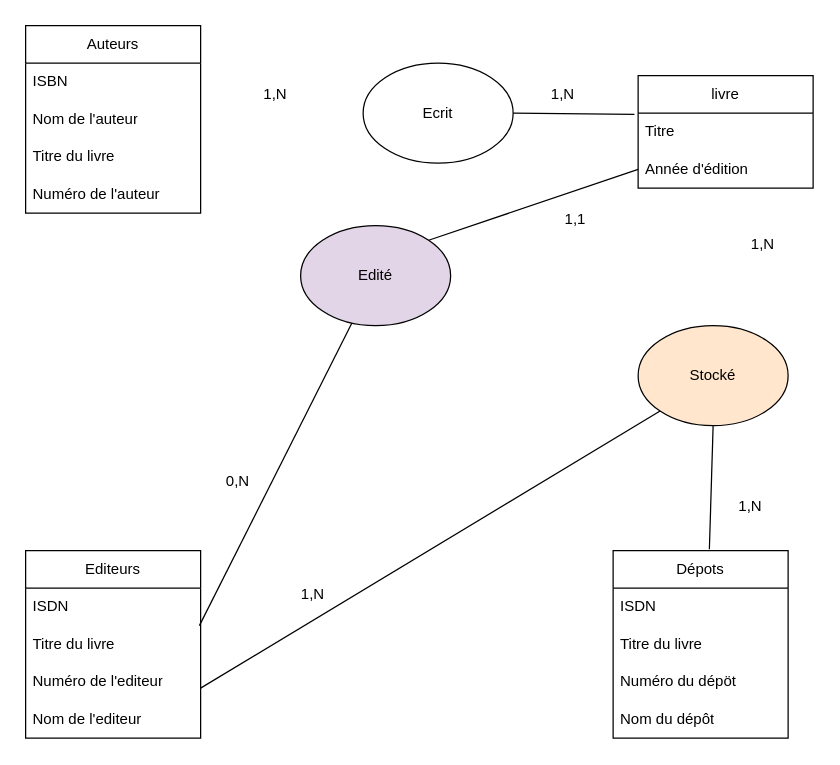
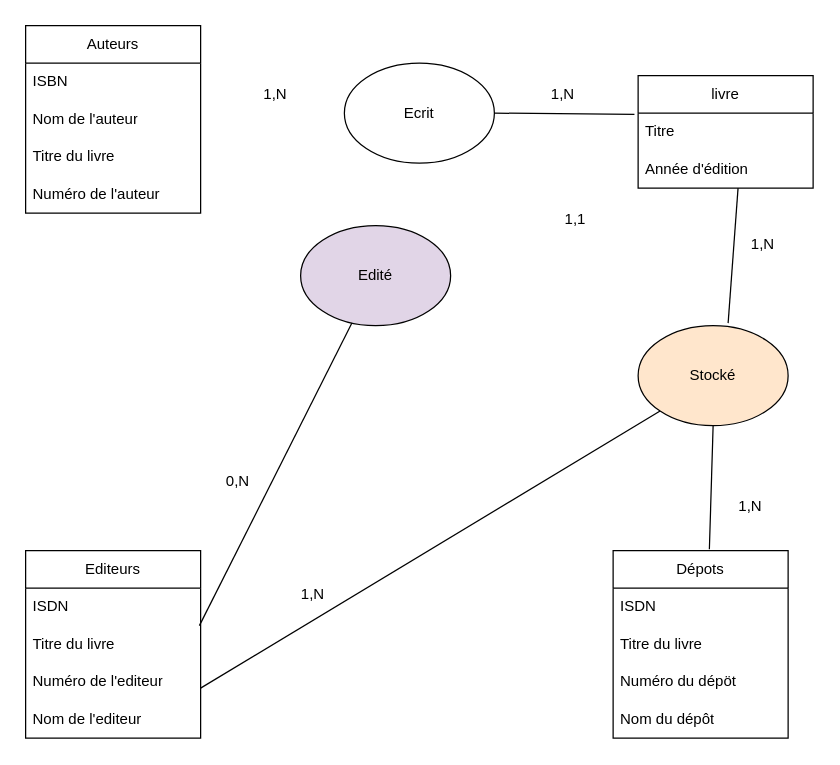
(438, 113) -> (419, 113)
(532, 205) -> none
none -> (733, 257)
